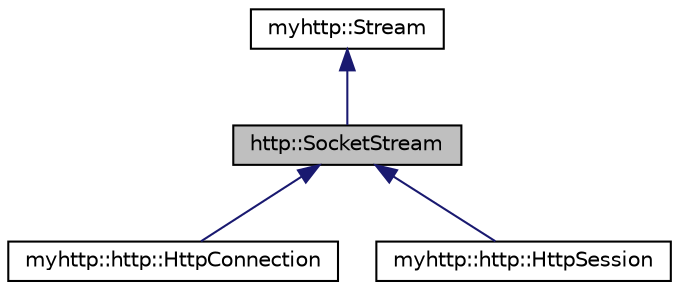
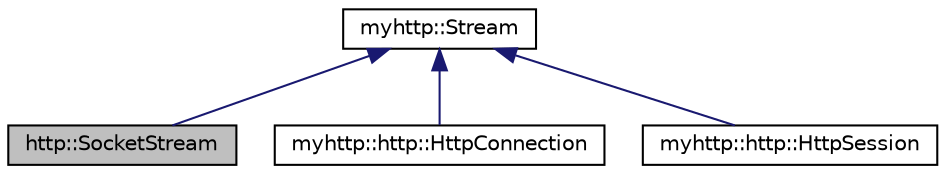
(251, 209) -> (440, 98)
(444, 209) -> (625, 90)
